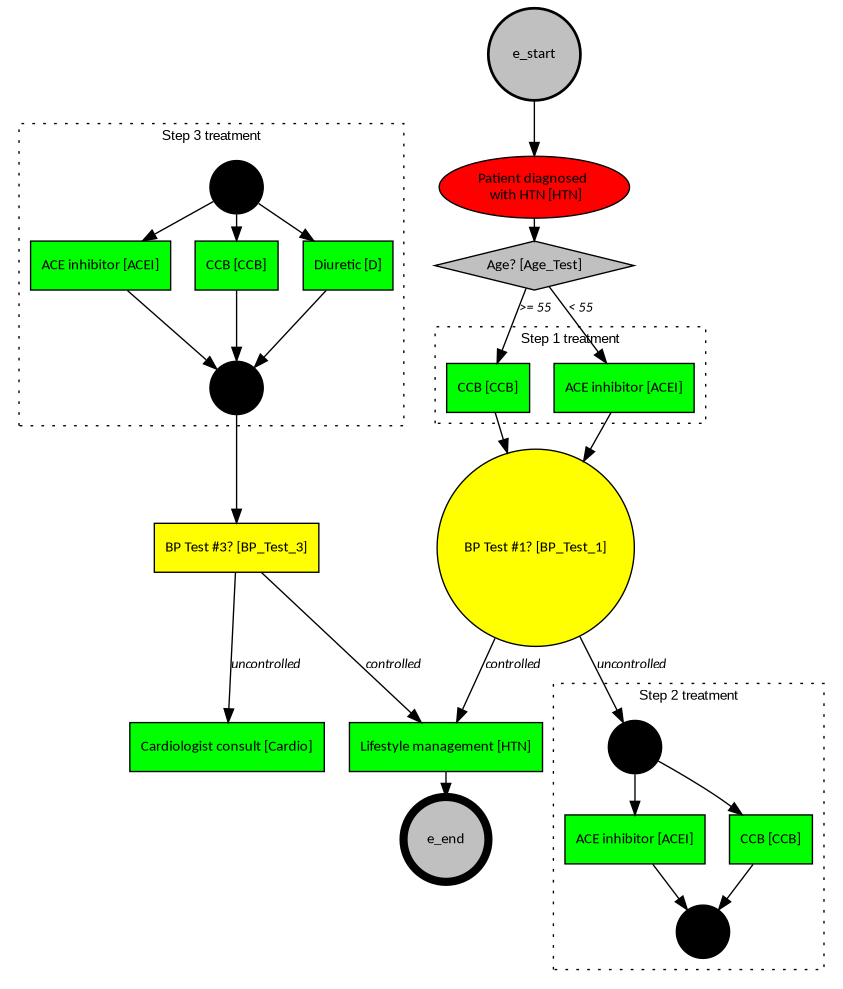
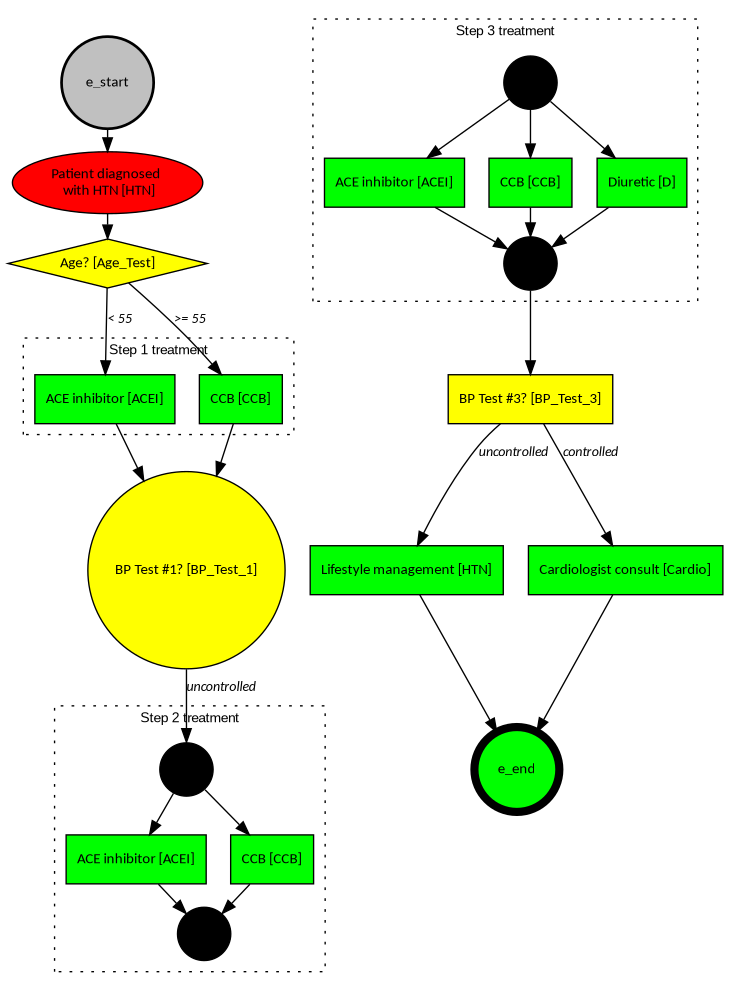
(534, 266) -> (108, 264)
none -> (578, 657)
(267, 665) -> (591, 453)
(394, 665) -> (514, 453)
(479, 674) -> none
(446, 839) -> (517, 769)
